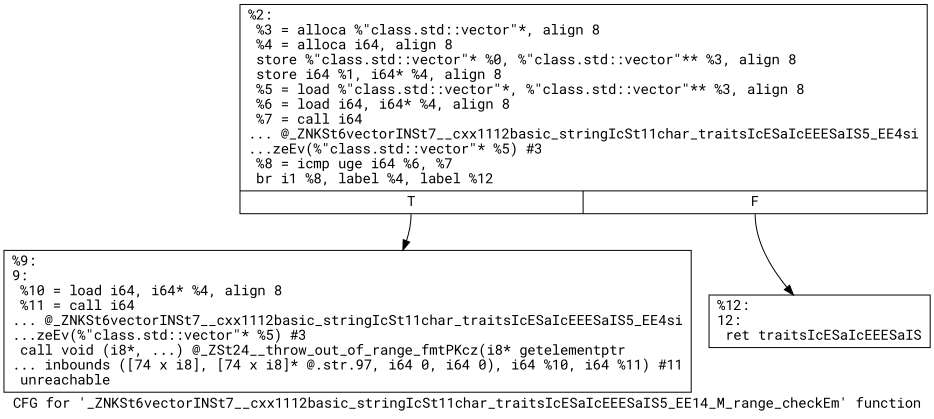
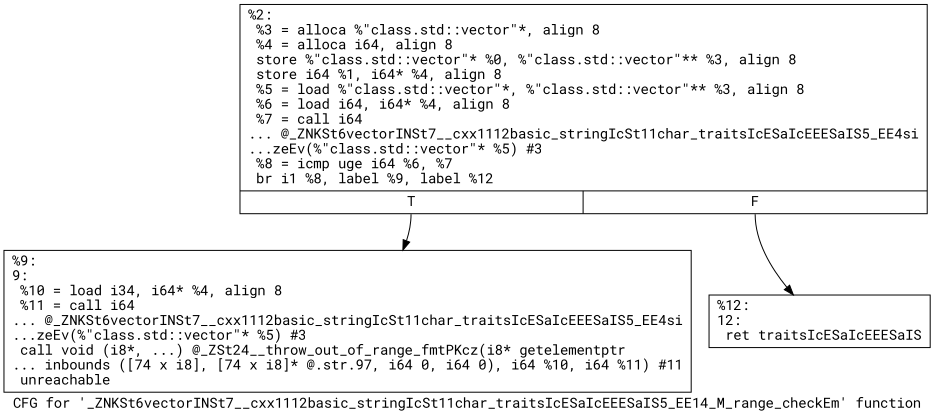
(371, 179) -> (371, 179)
(147, 291) -> (147, 291)
